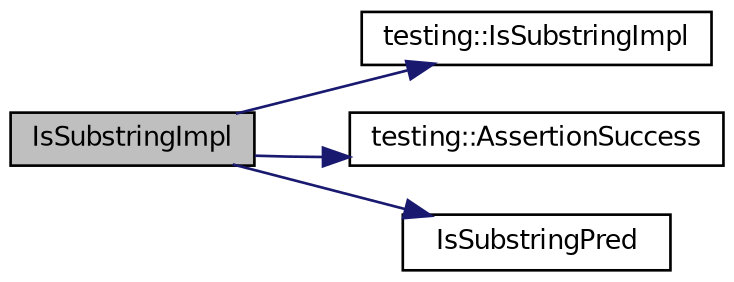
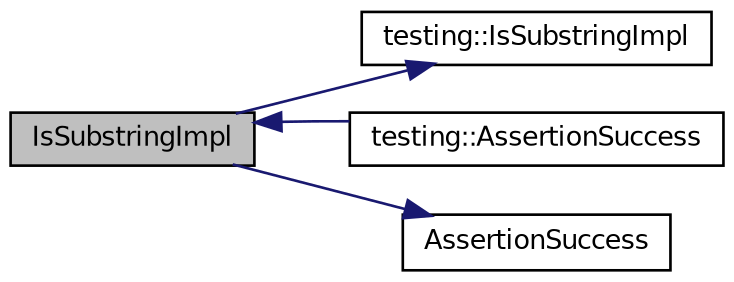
(289, 157) -> (315, 121)
(537, 242) -> (537, 242)
